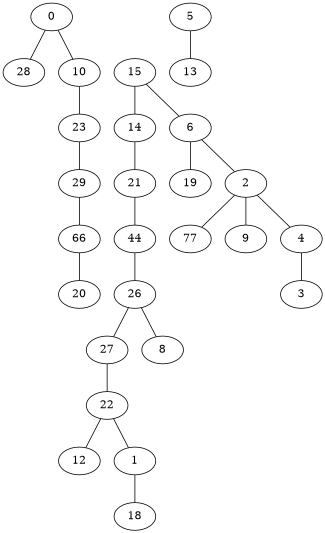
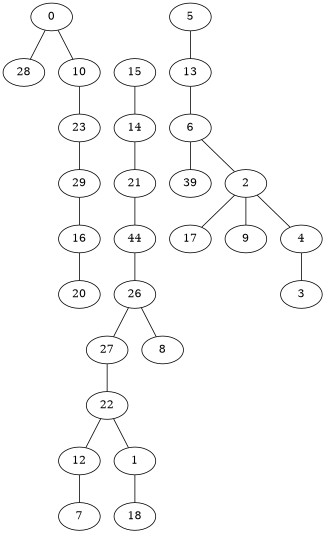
(163, 100) -> (190, 100)
(190, 183) -> (190, 183)
(79, 239) -> (79, 239)
(190, 239) -> (190, 239)
none -> (79, 516)
